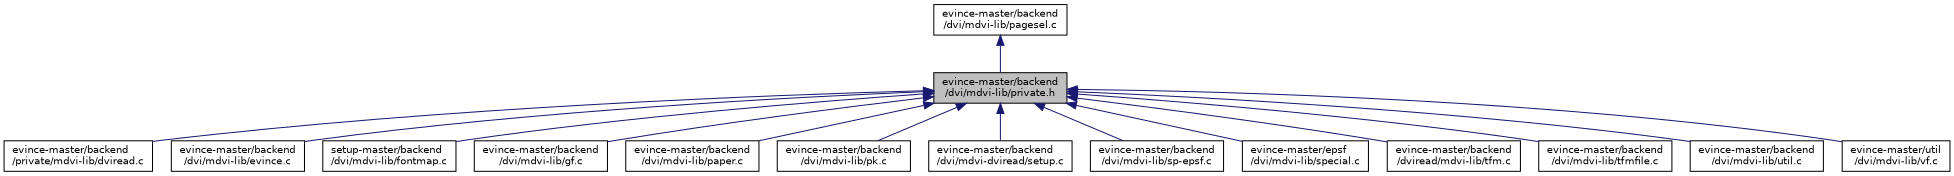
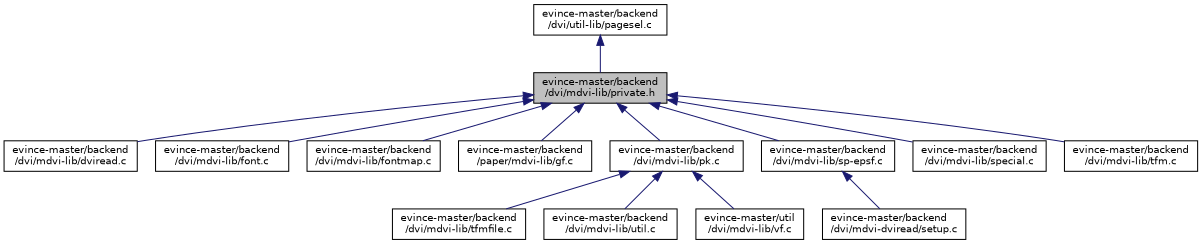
(1000, 20) -> (600, 20)
(1461, 104) -> (717, 194)
(1384, 110) -> (640, 194)
(1308, 114) -> (563, 192)
(1000, 127) -> (865, 194)
(78, 156) -> (71, 156)
(238, 156) -> (222, 156)
(389, 156) -> (374, 156)
(541, 156) -> (525, 156)
(692, 156) -> none
(1305, 156) -> (980, 156)
(1454, 156) -> (1131, 156)
